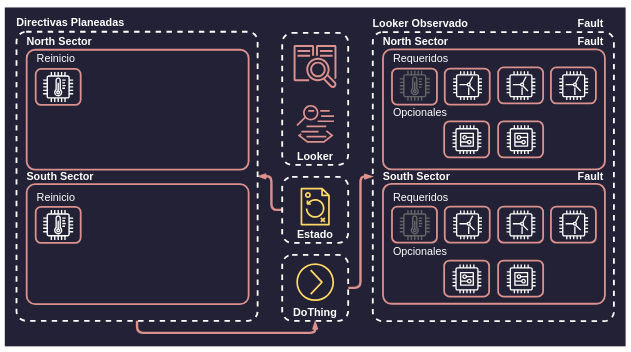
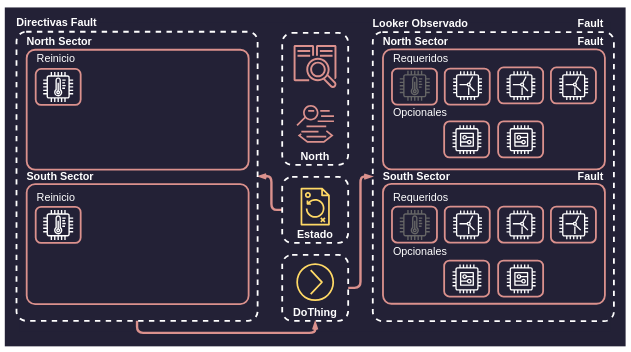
(71, 23) -> (59, 23)
(315, 156) -> (315, 156)
